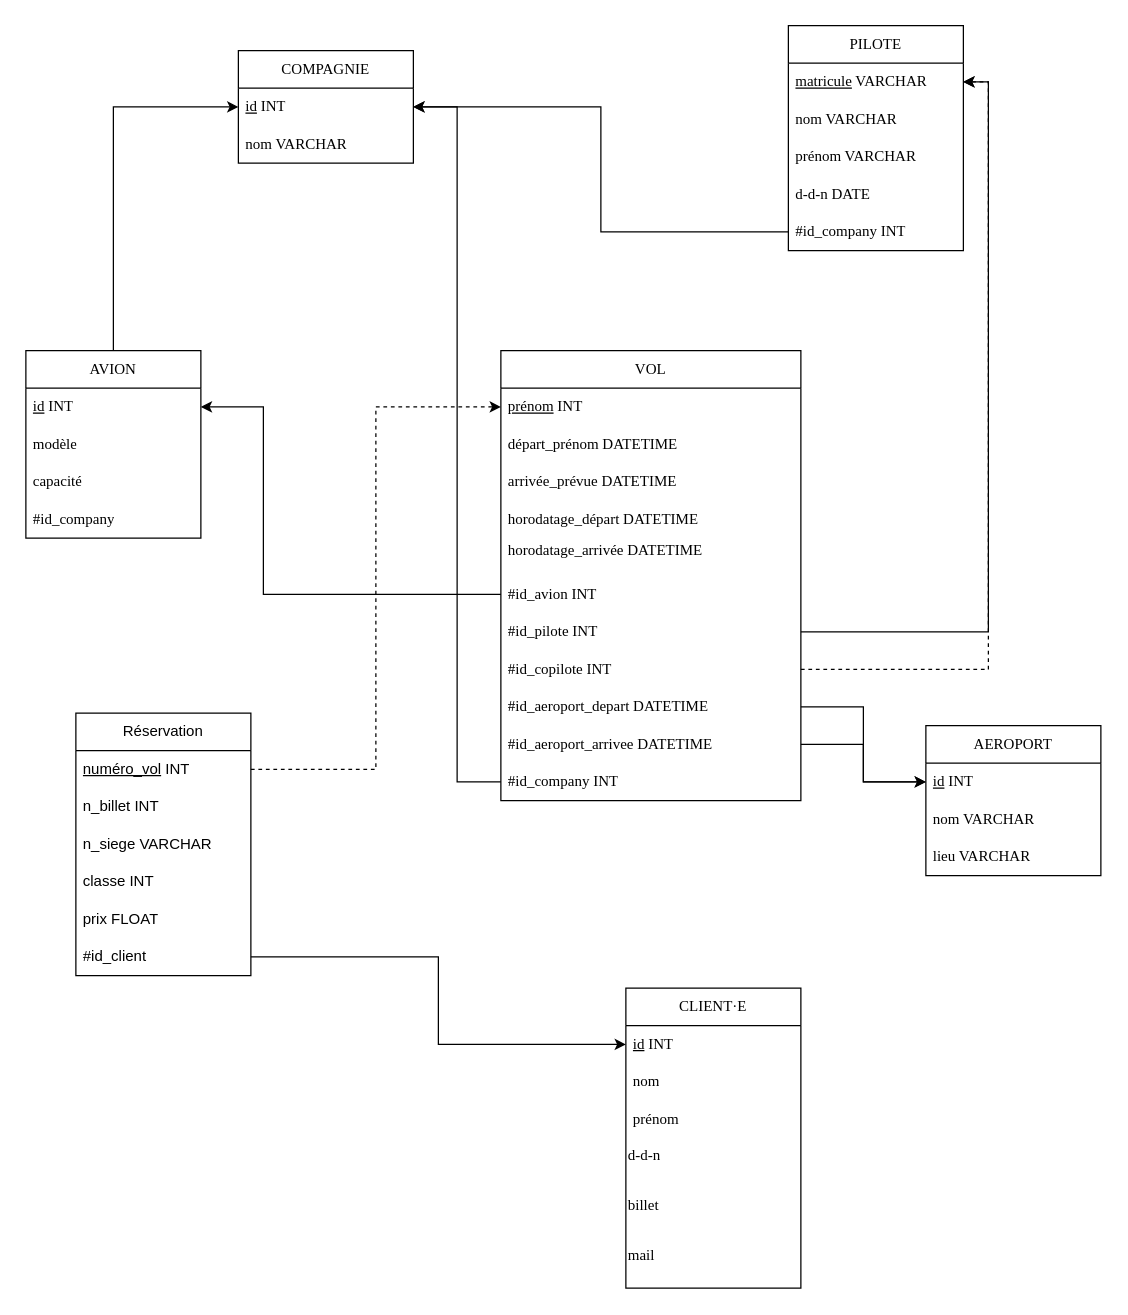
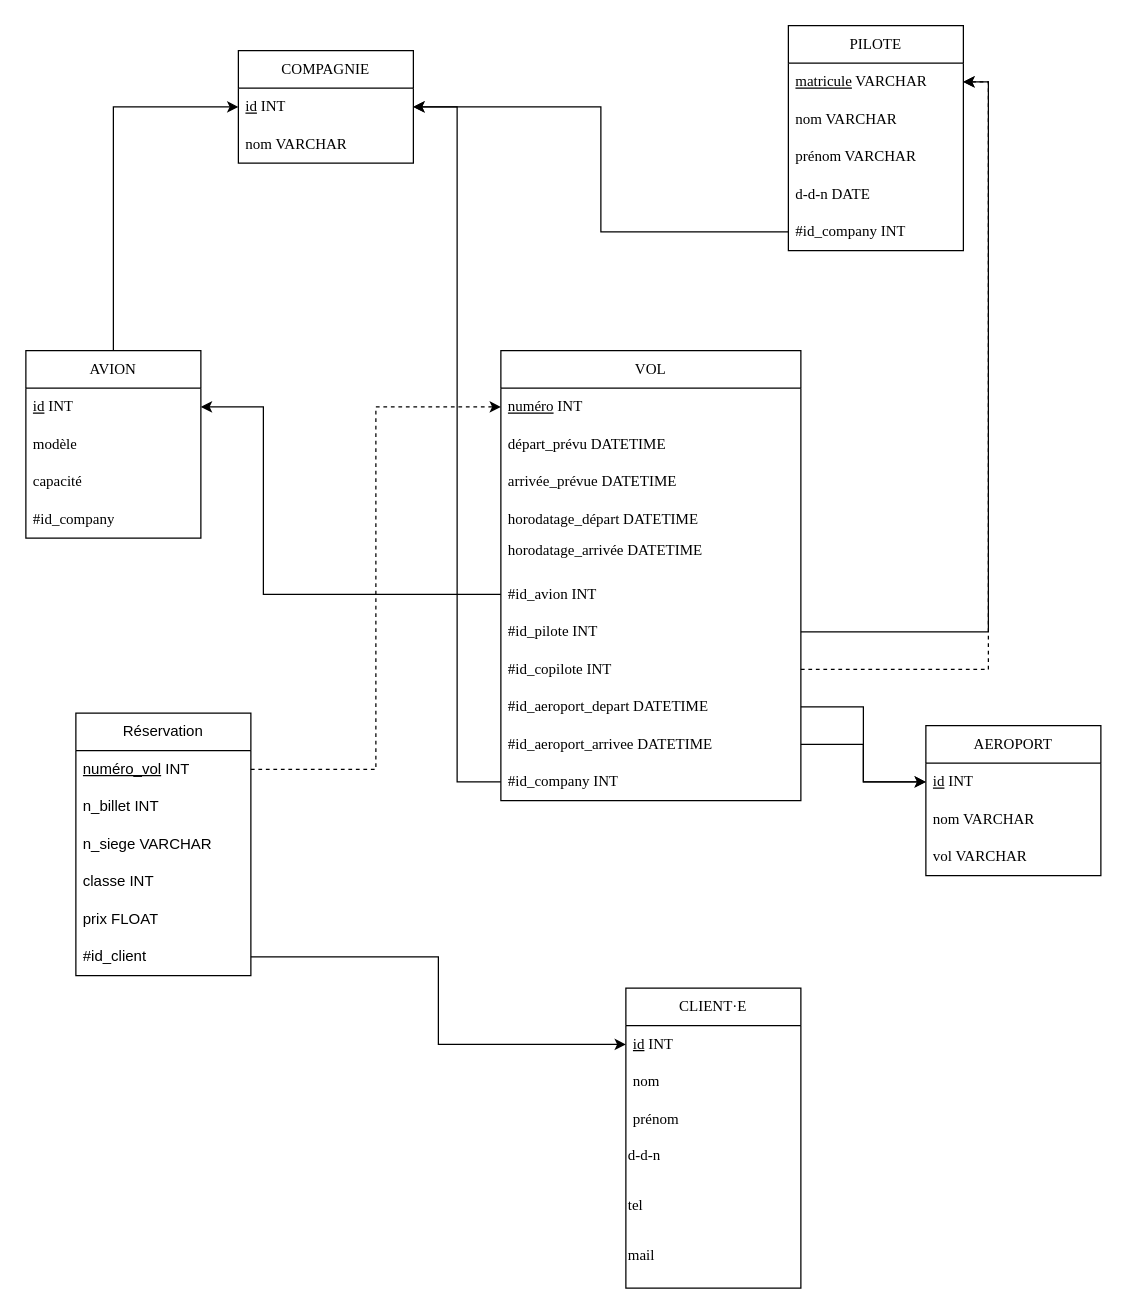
(548, 407) -> (548, 407)
(599, 444) -> (594, 444)
(978, 857) -> (975, 857)
(647, 1206) -> (639, 1206)
